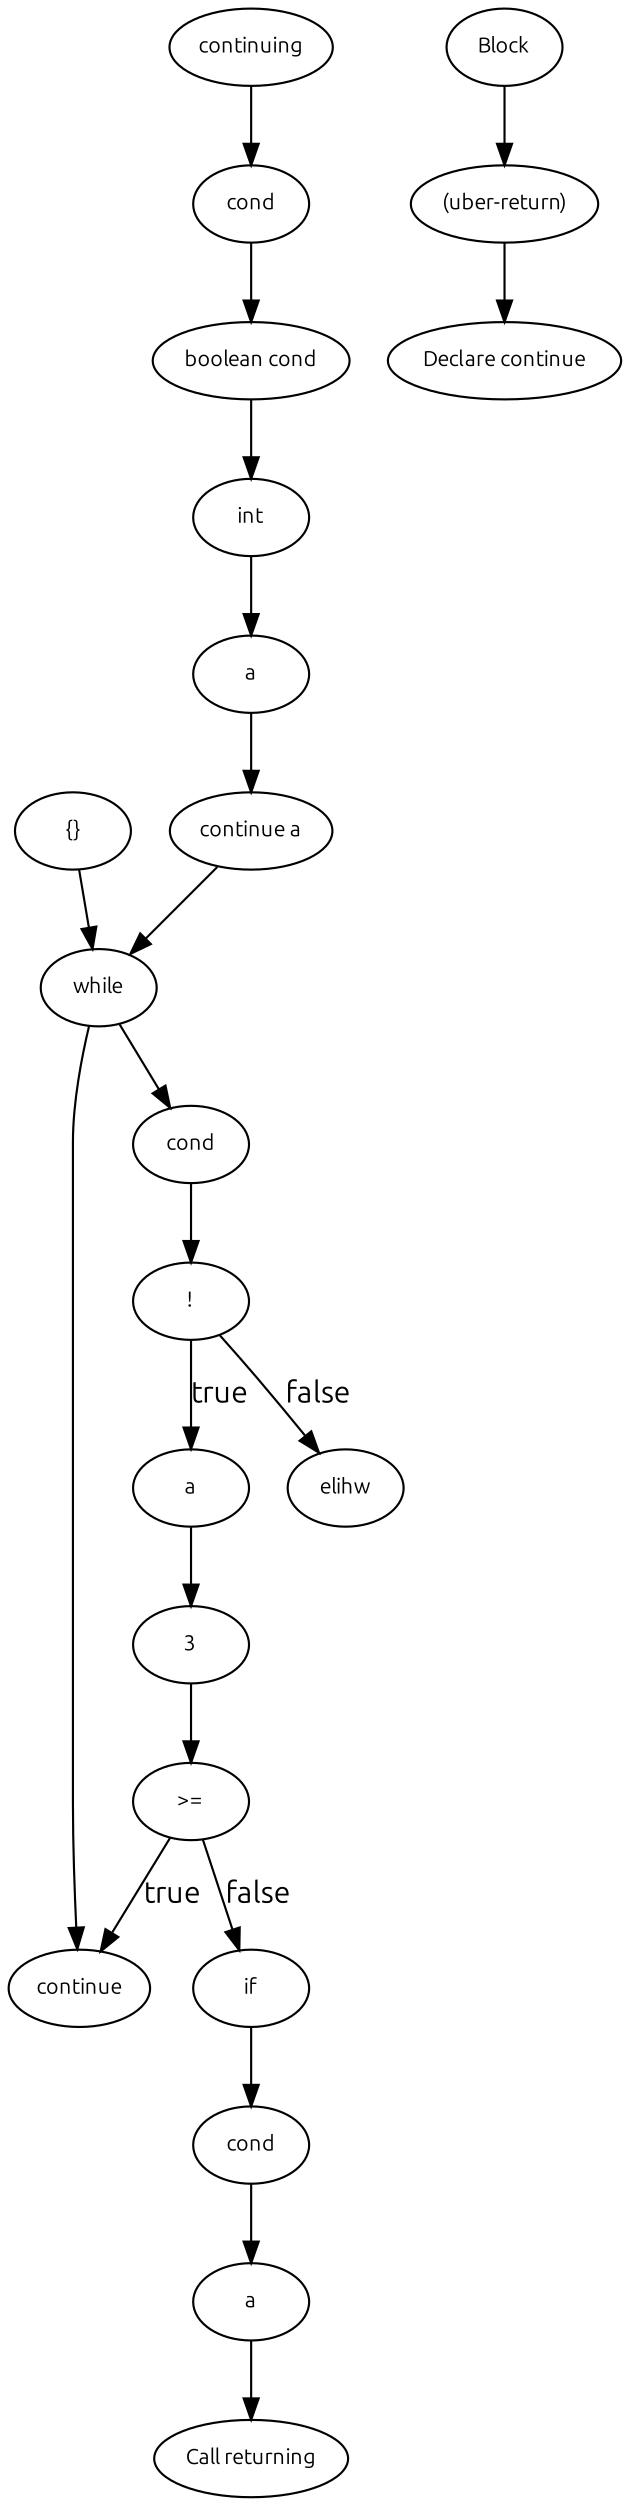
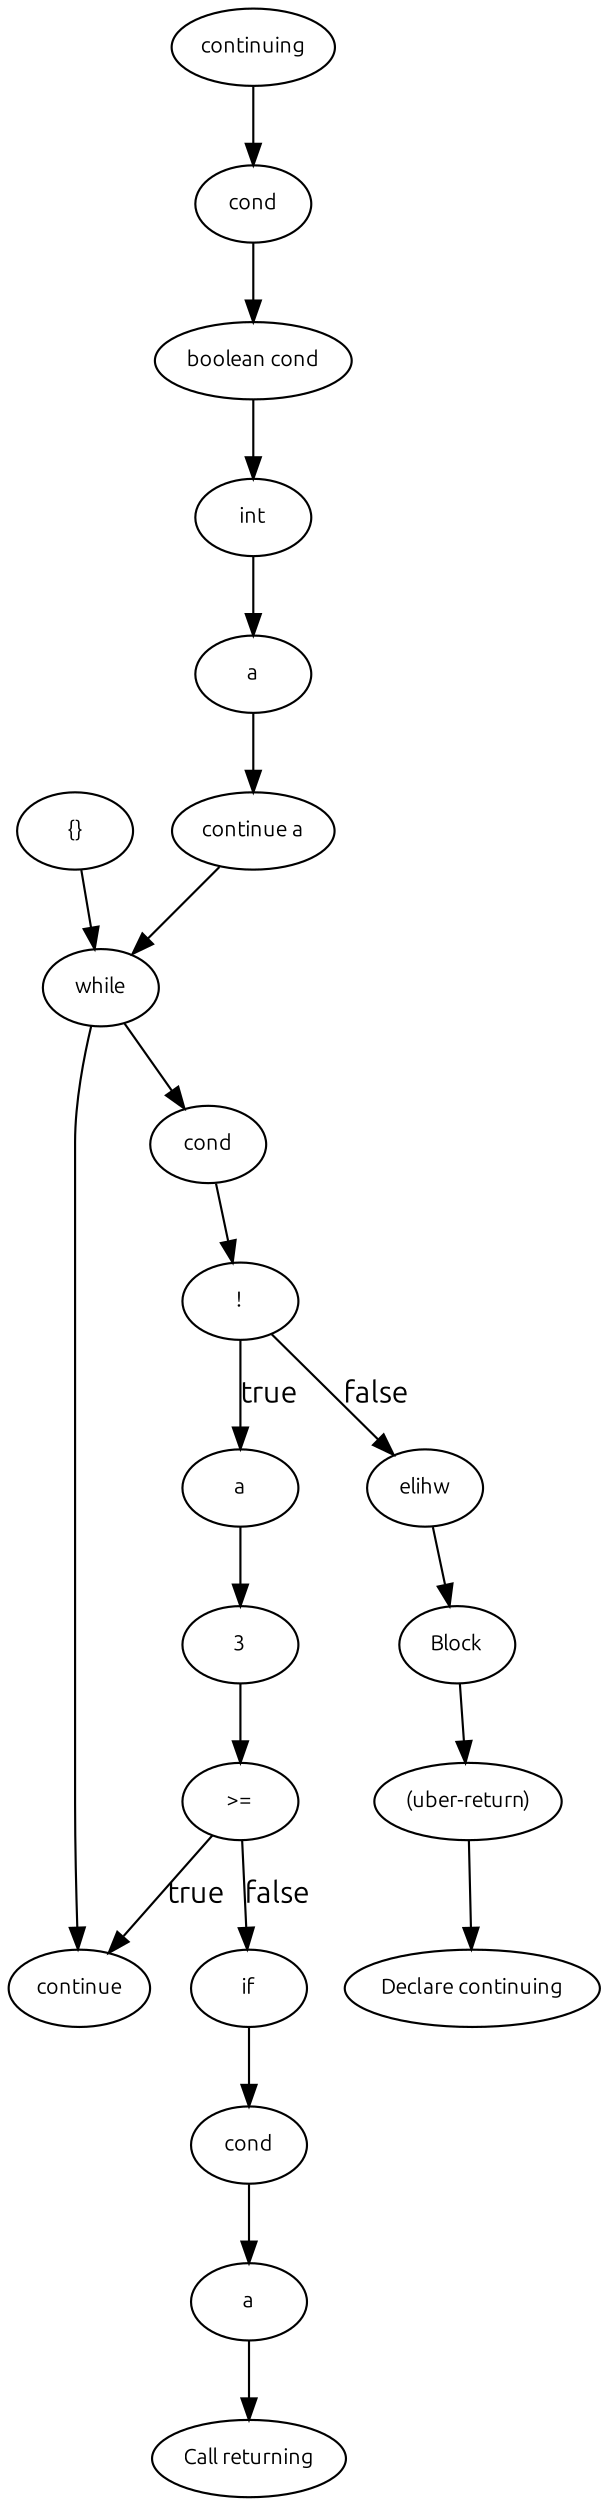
(505, 361) -> (472, 1988)
none -> (439, 1556)
